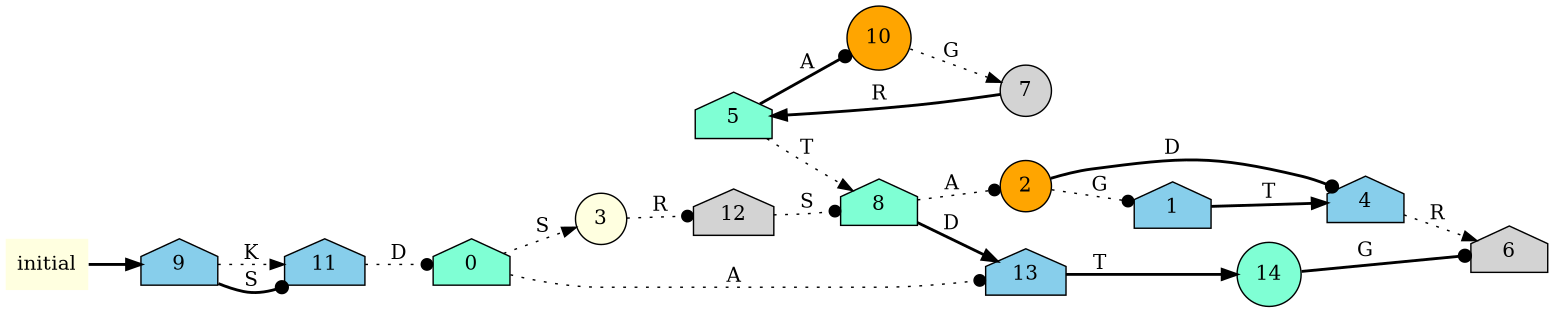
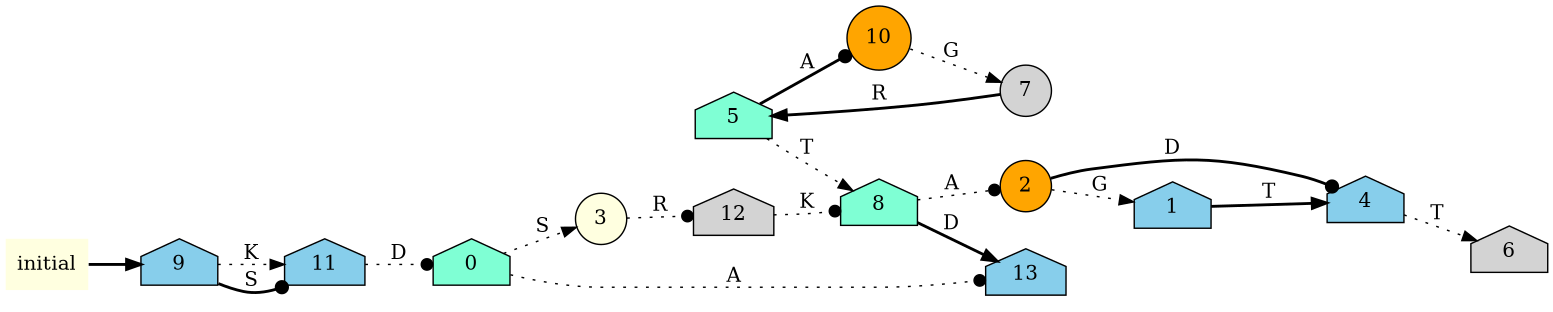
(1087, 195) -> (1087, 195)
(807, 203) -> (807, 203)
(1437, 214) -> (1437, 214)
(1269, 274) -> none
